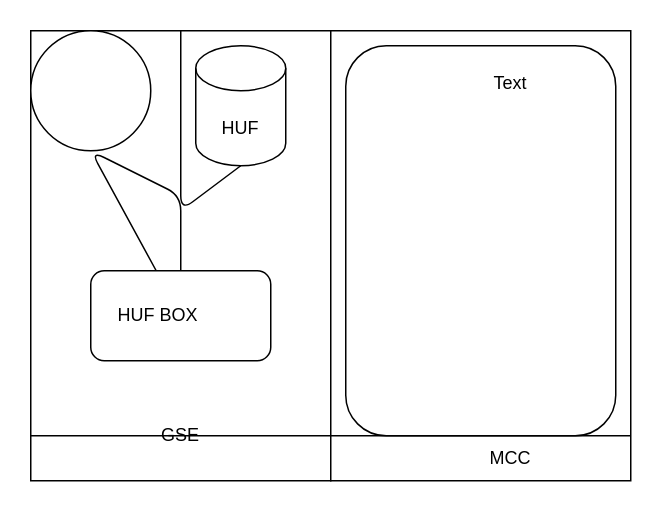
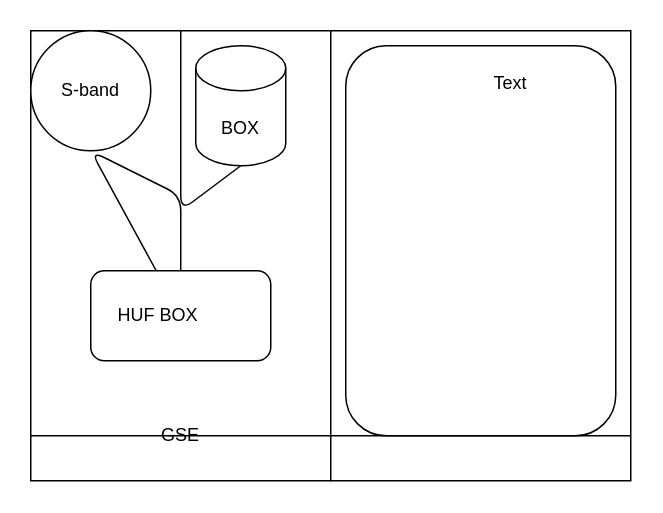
none -> (91, 91)
(241, 128) -> (241, 128)
(511, 458) -> none
